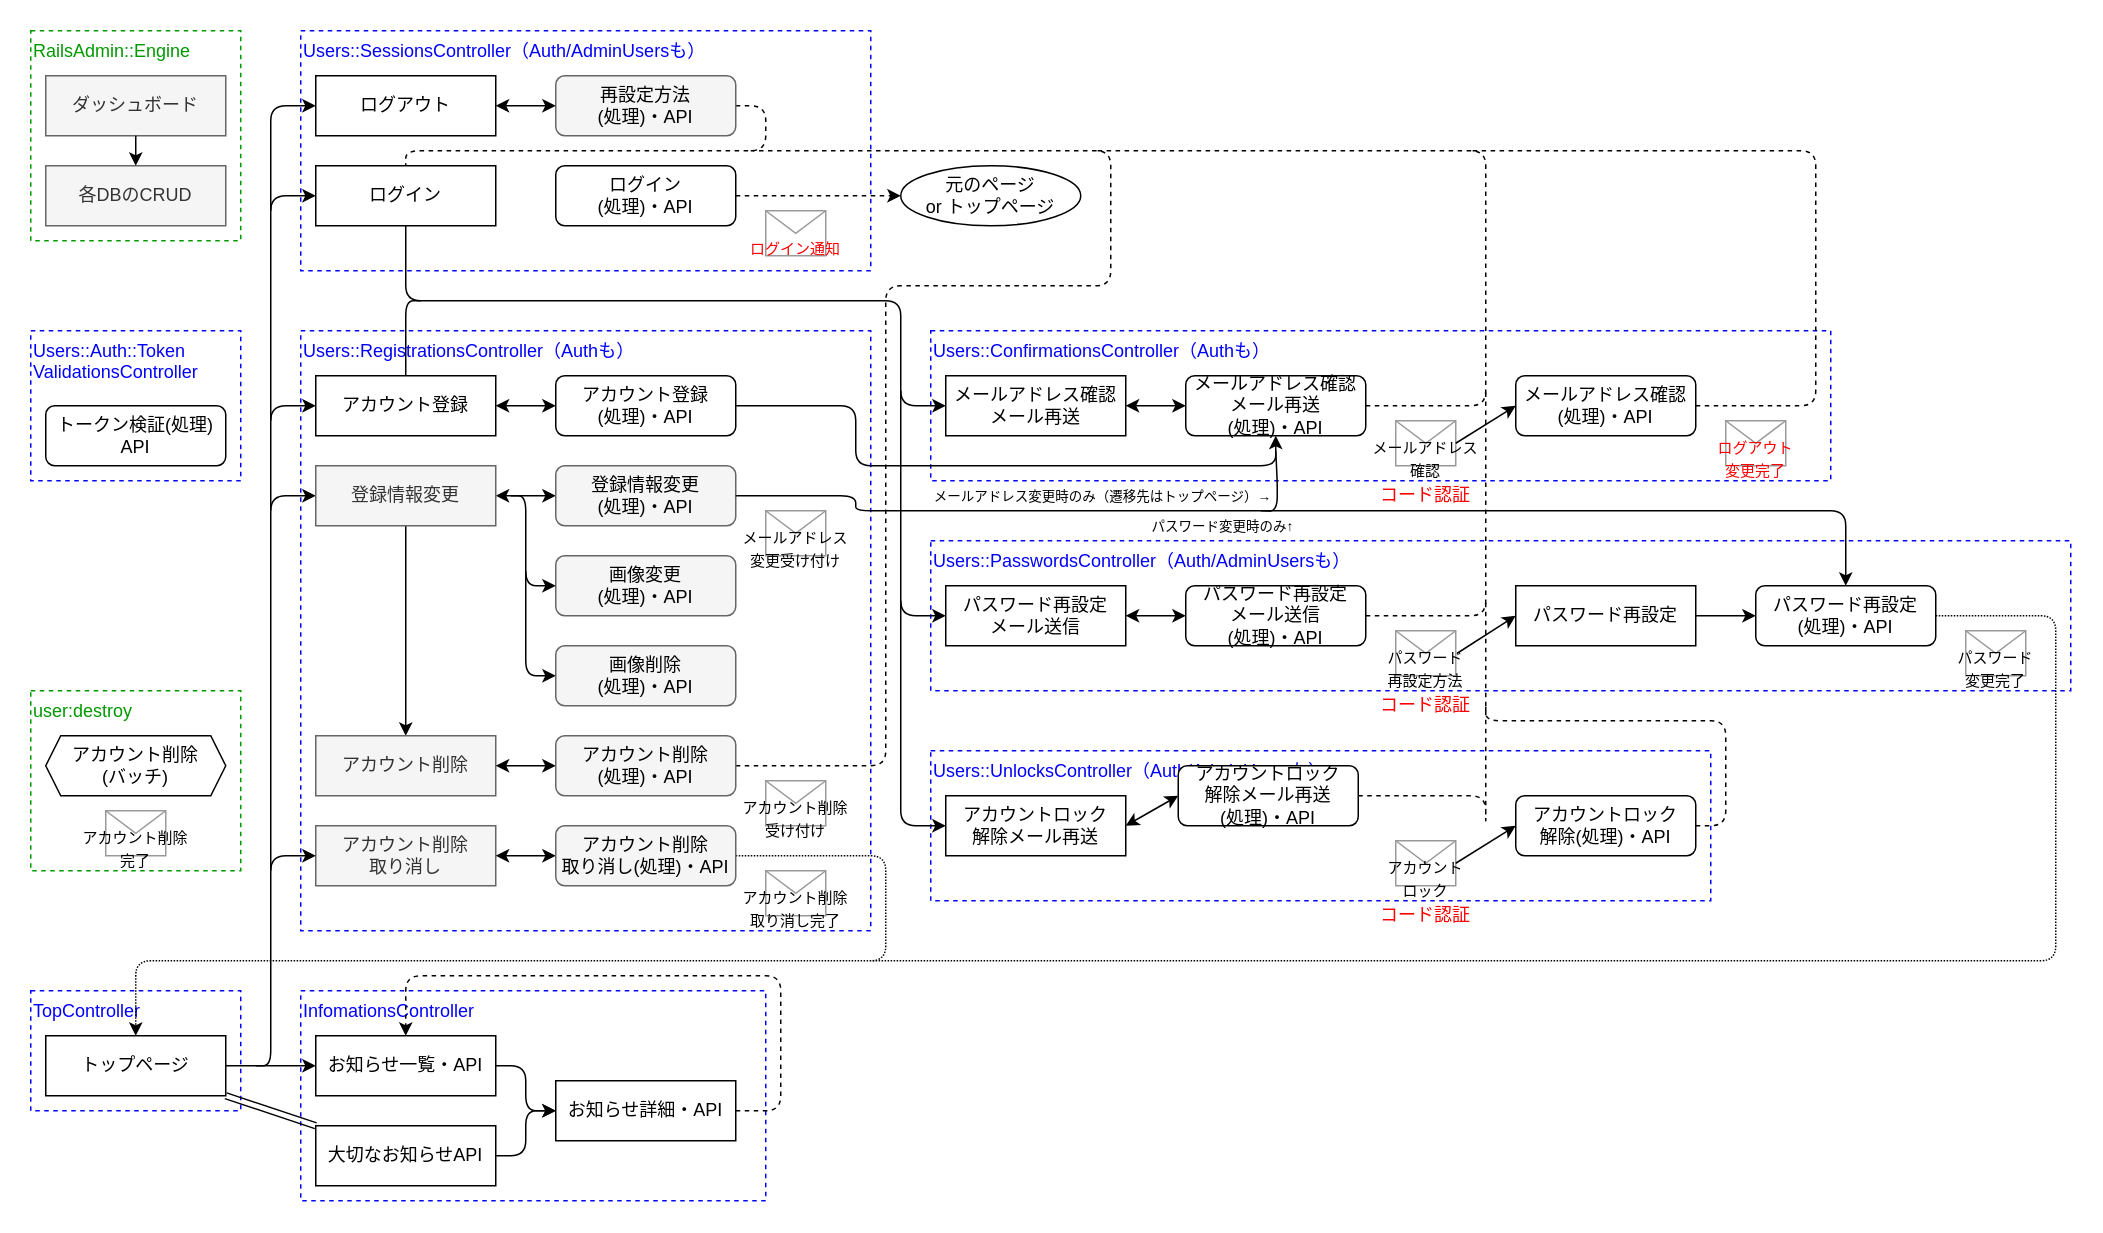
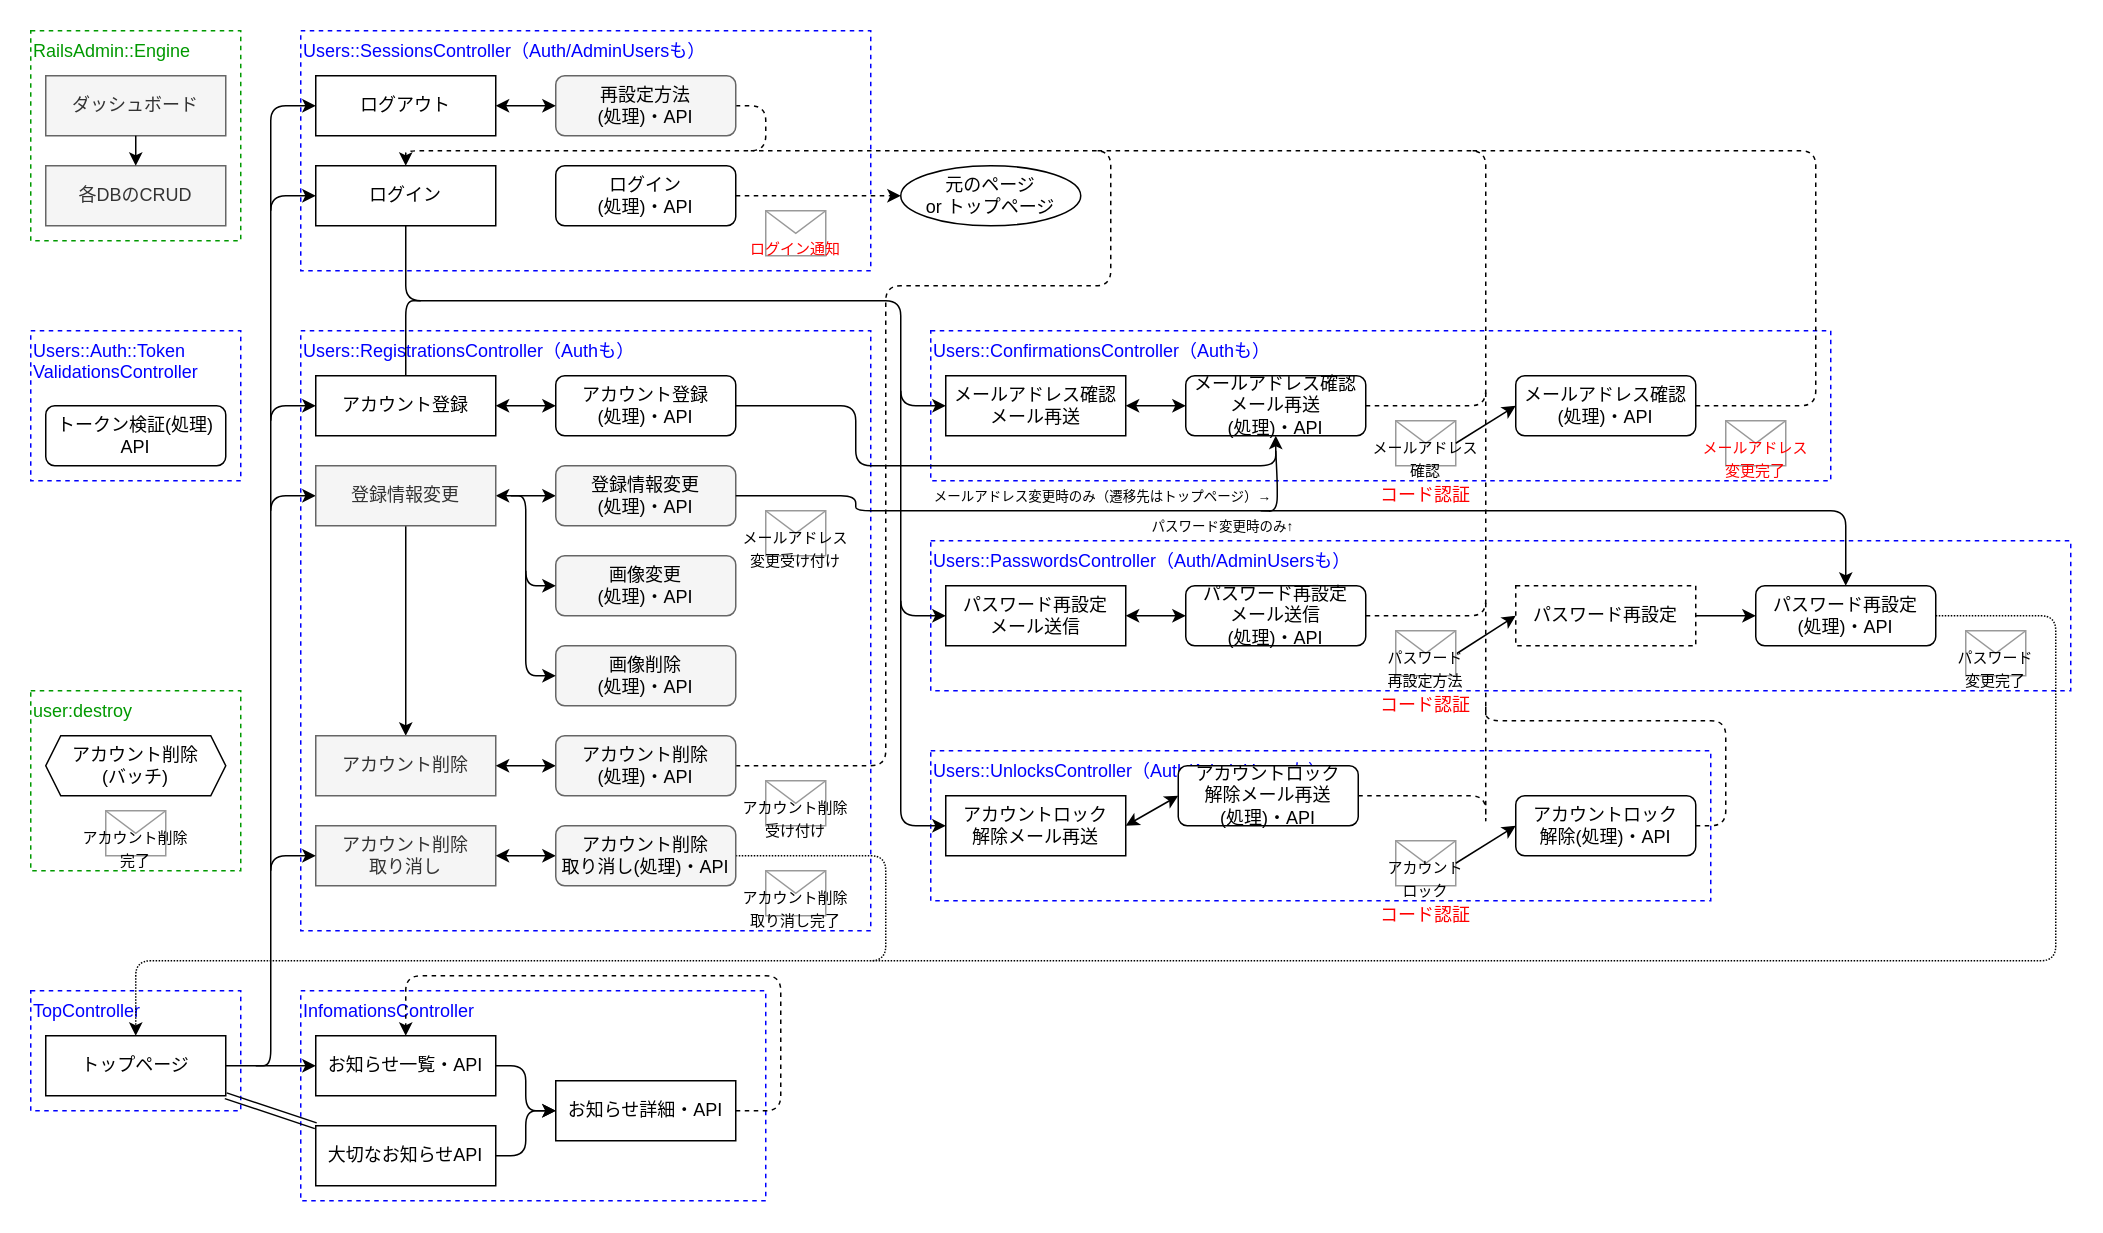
(406, 156) -> (407, 152)
(1756, 458) -> (1756, 458)
(1606, 616) -> (1606, 616)
